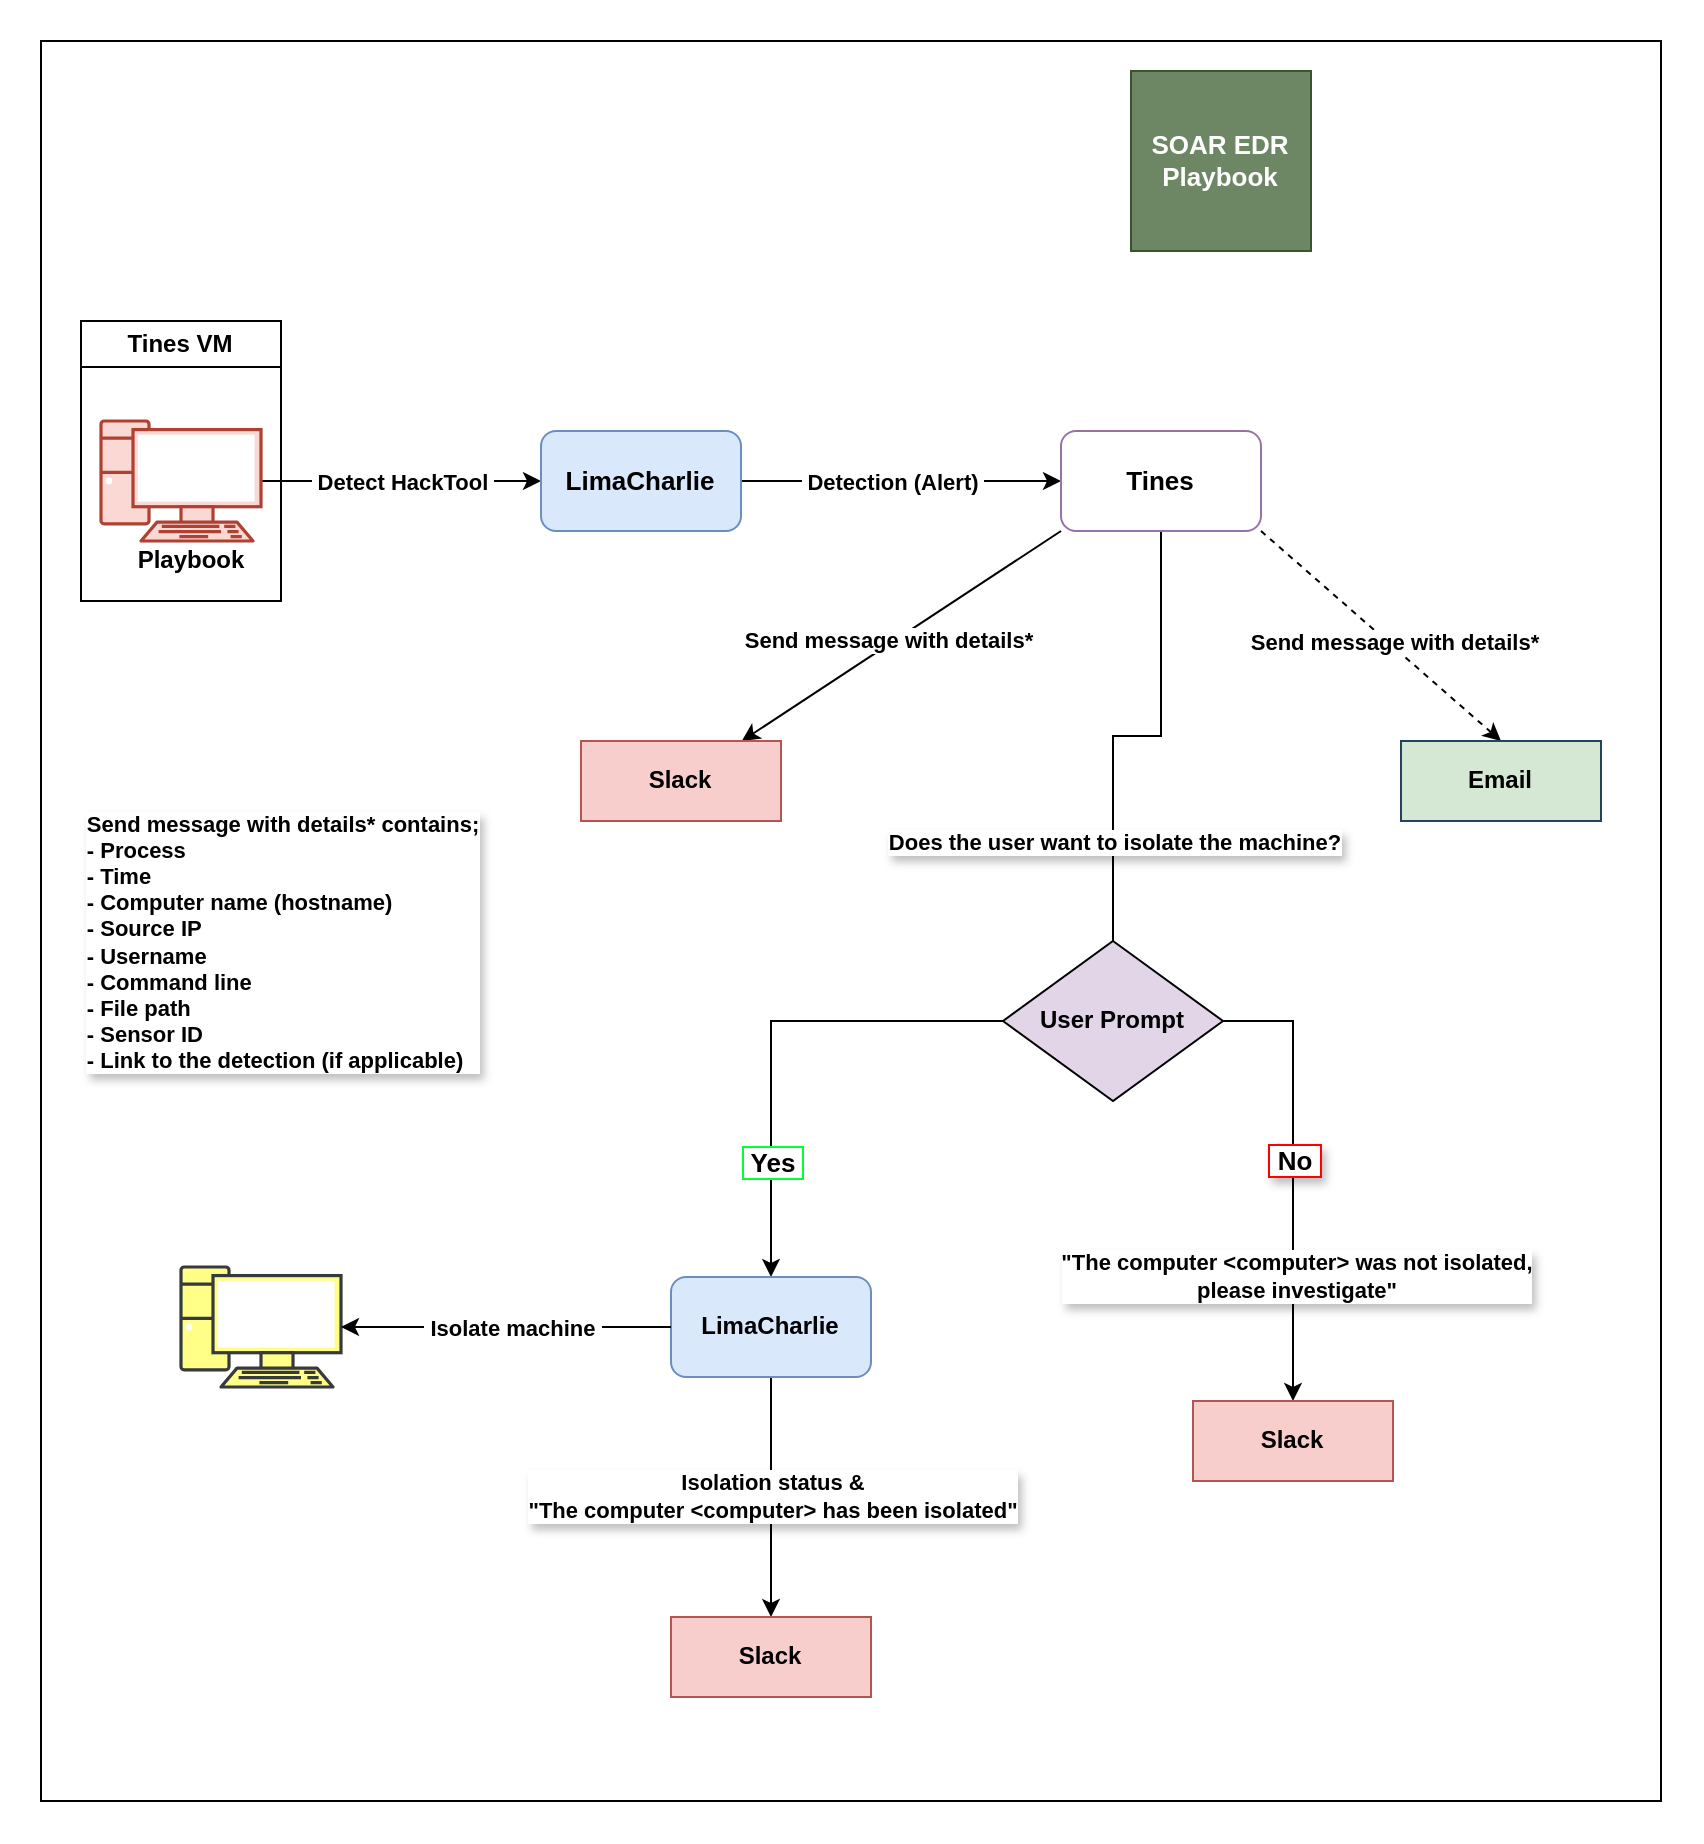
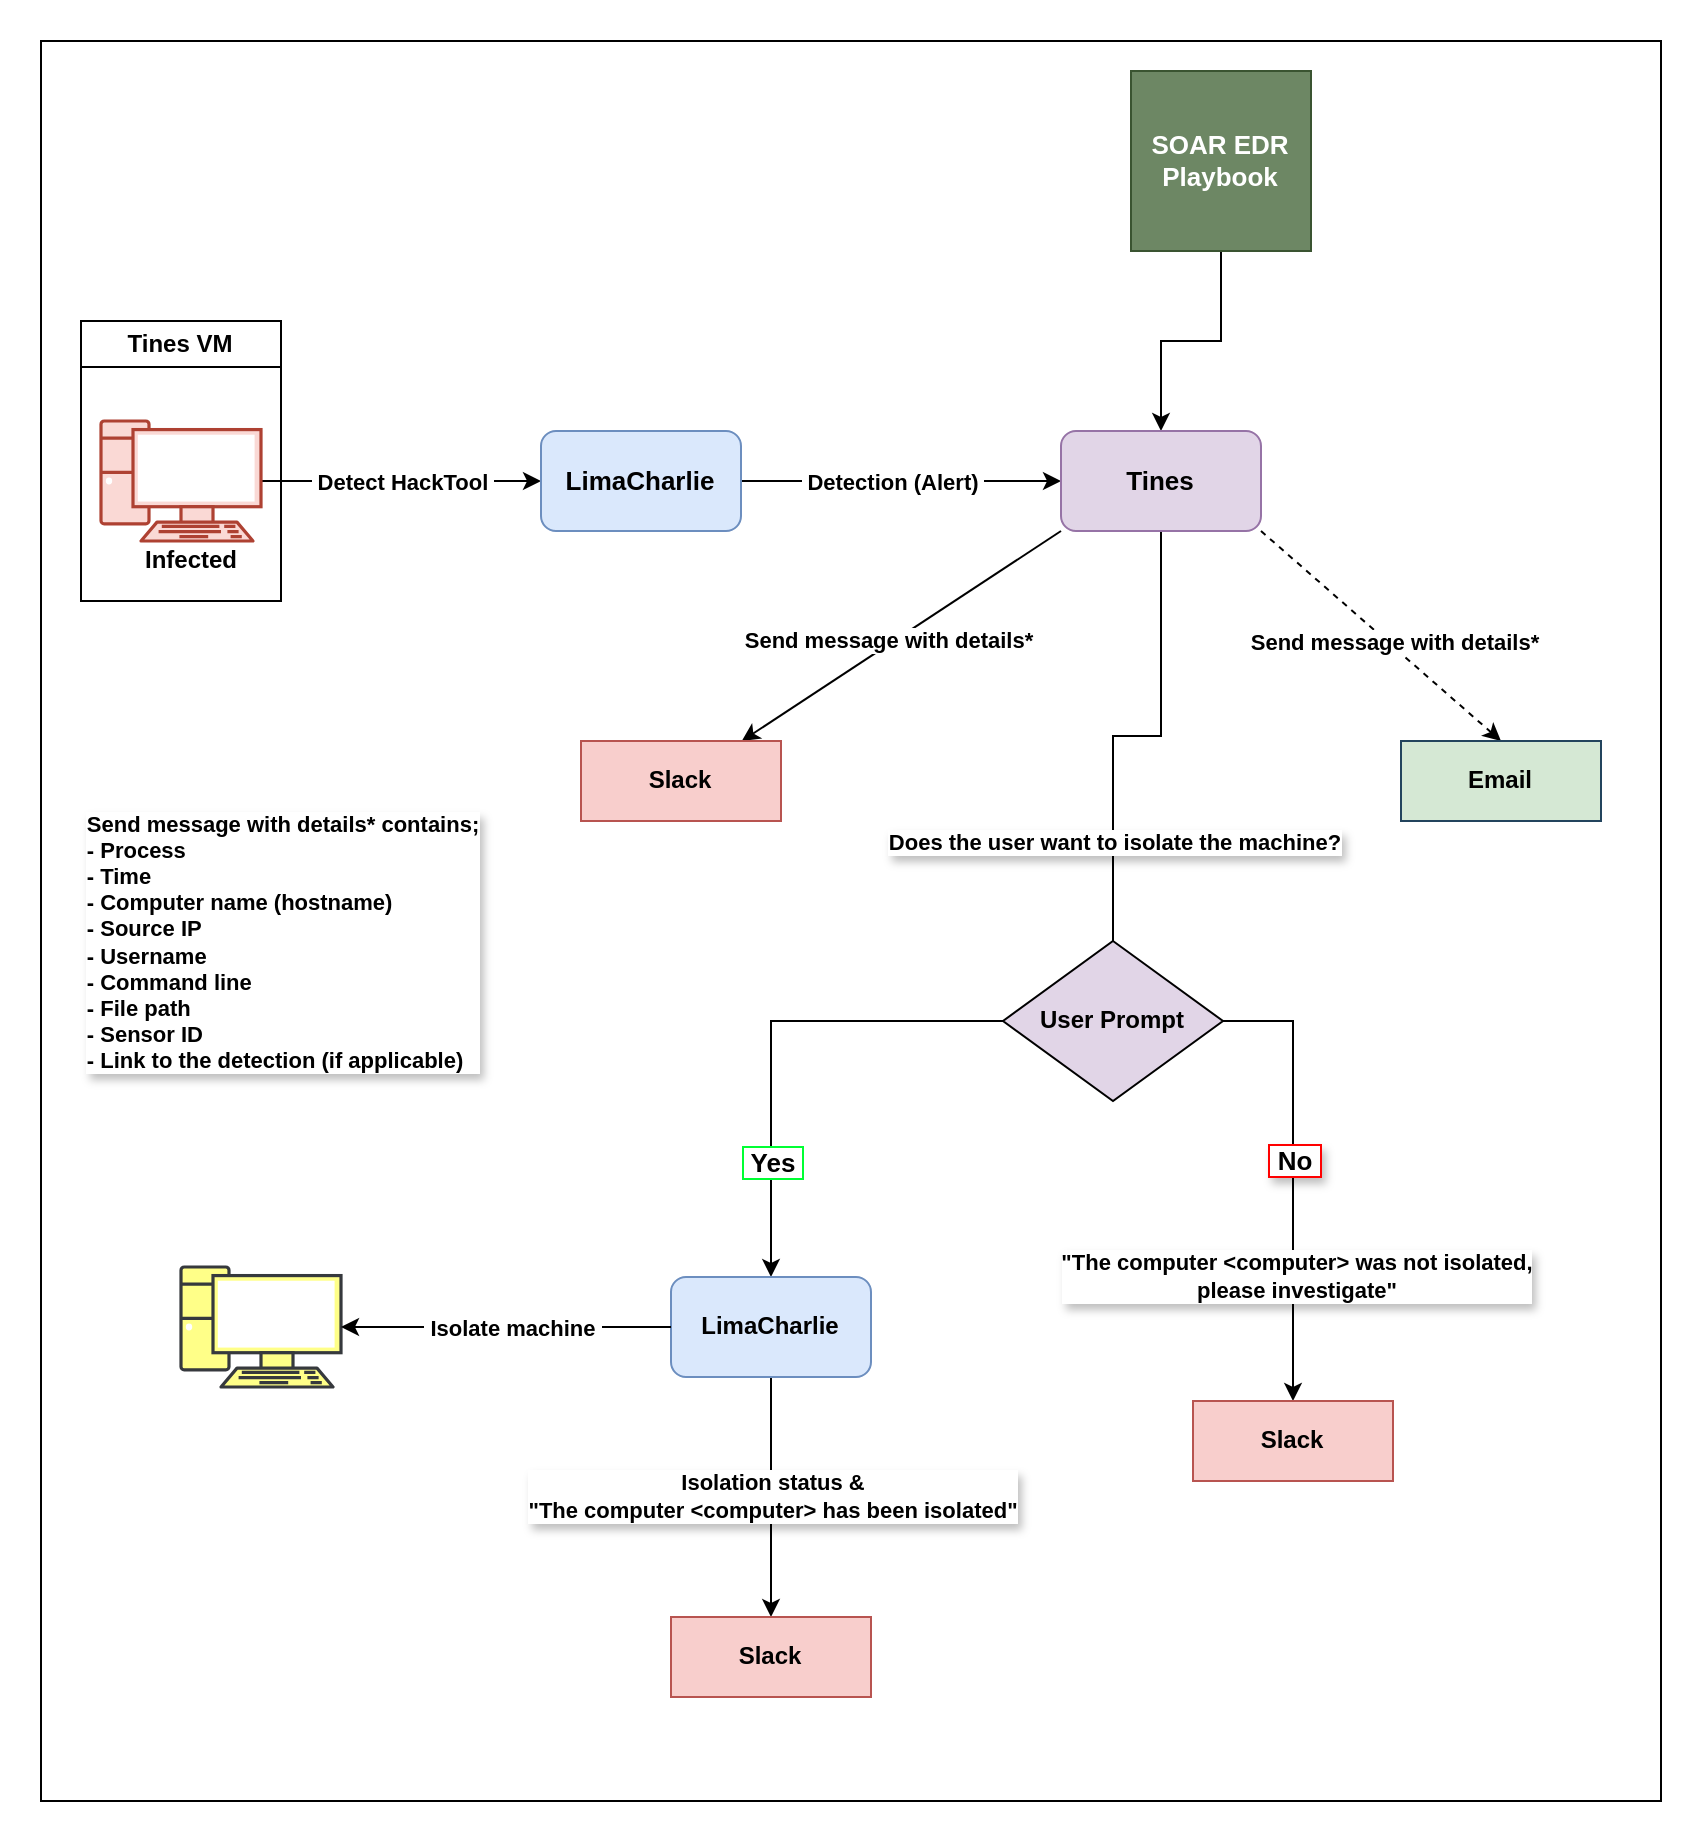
none -> (1198, 341)
(1161, 481) -> (1161, 481)
(192, 561) -> (192, 561)
